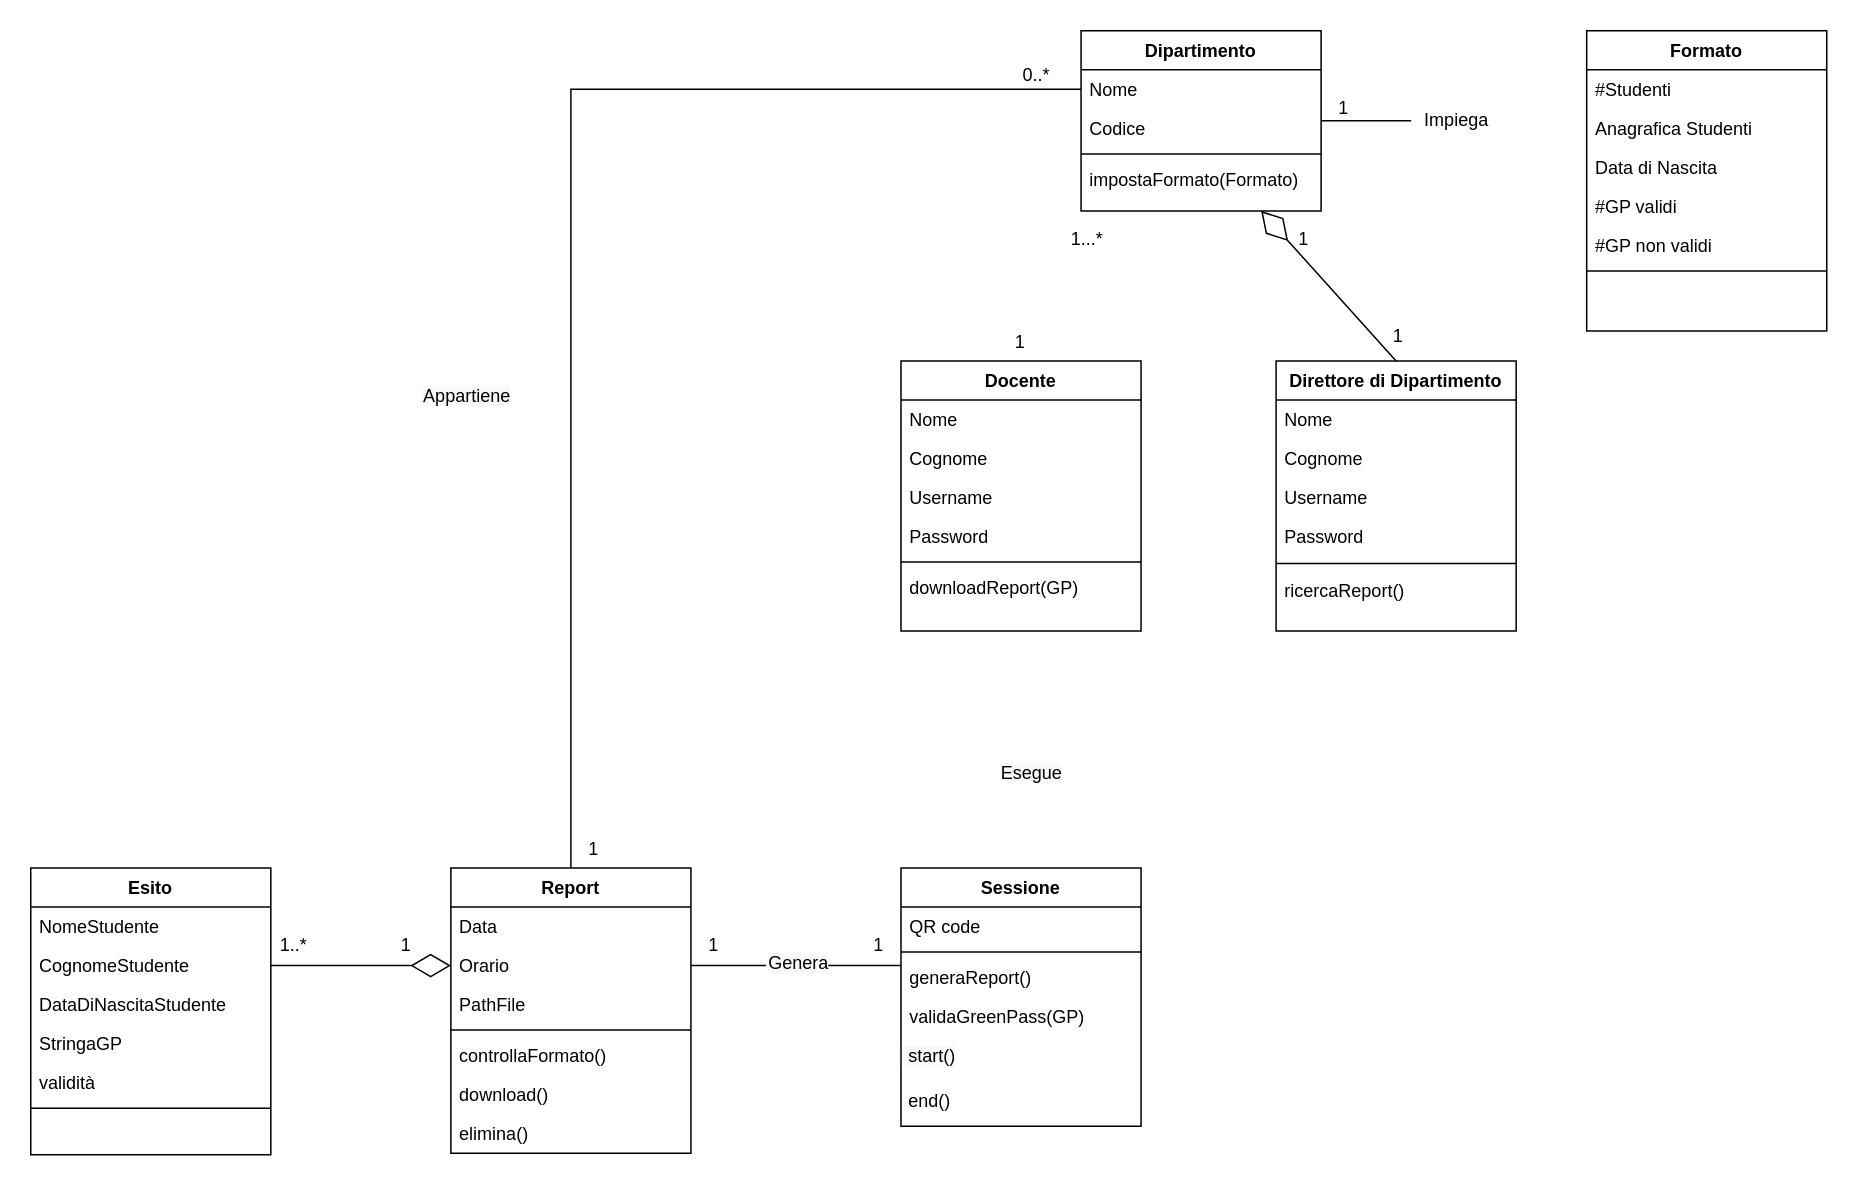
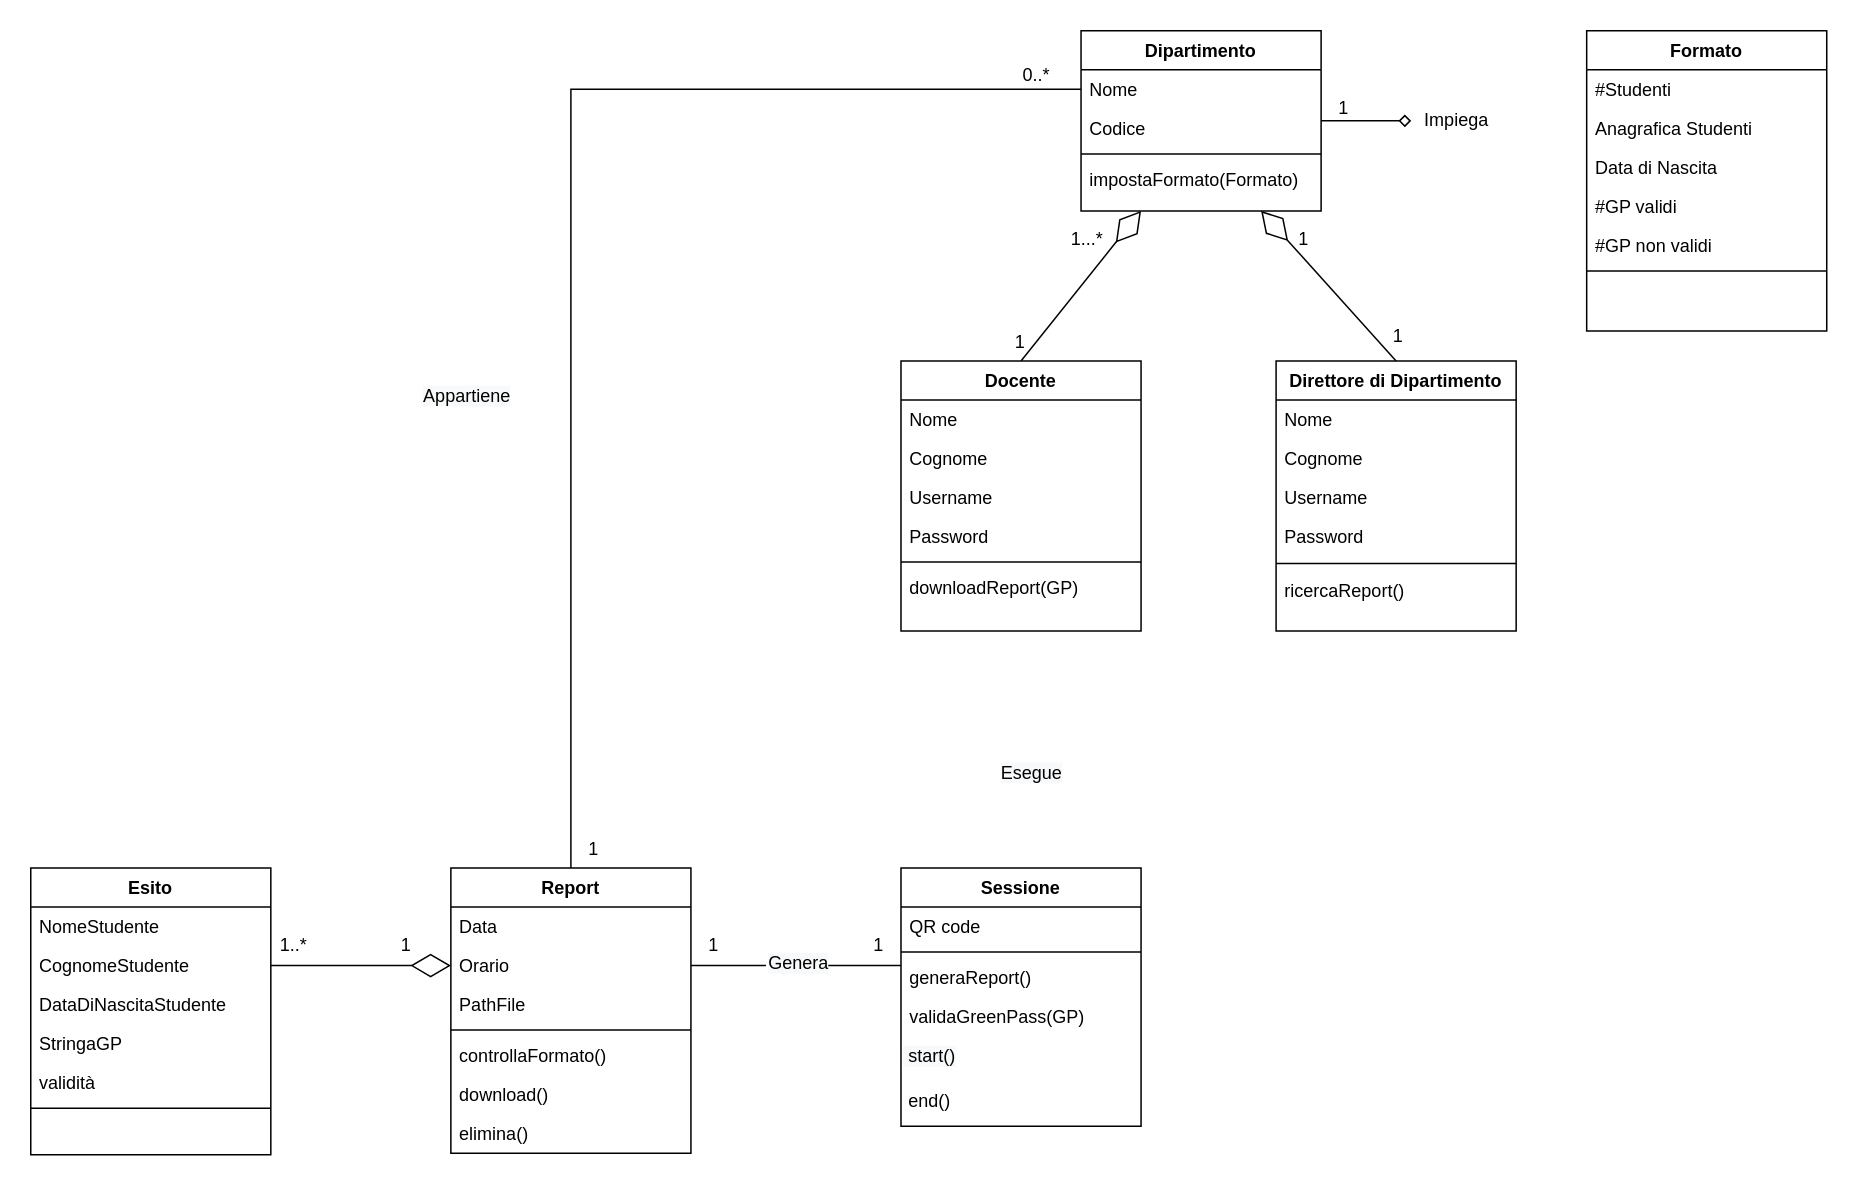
(1404, 121) -> (1398, 121)
none -> (1068, 301)
